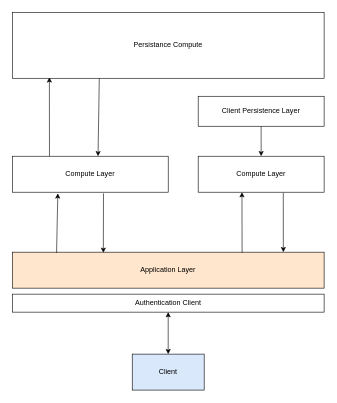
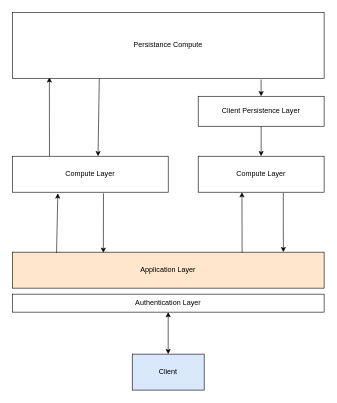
none -> (261, 90)
(168, 303) -> (168, 303)
